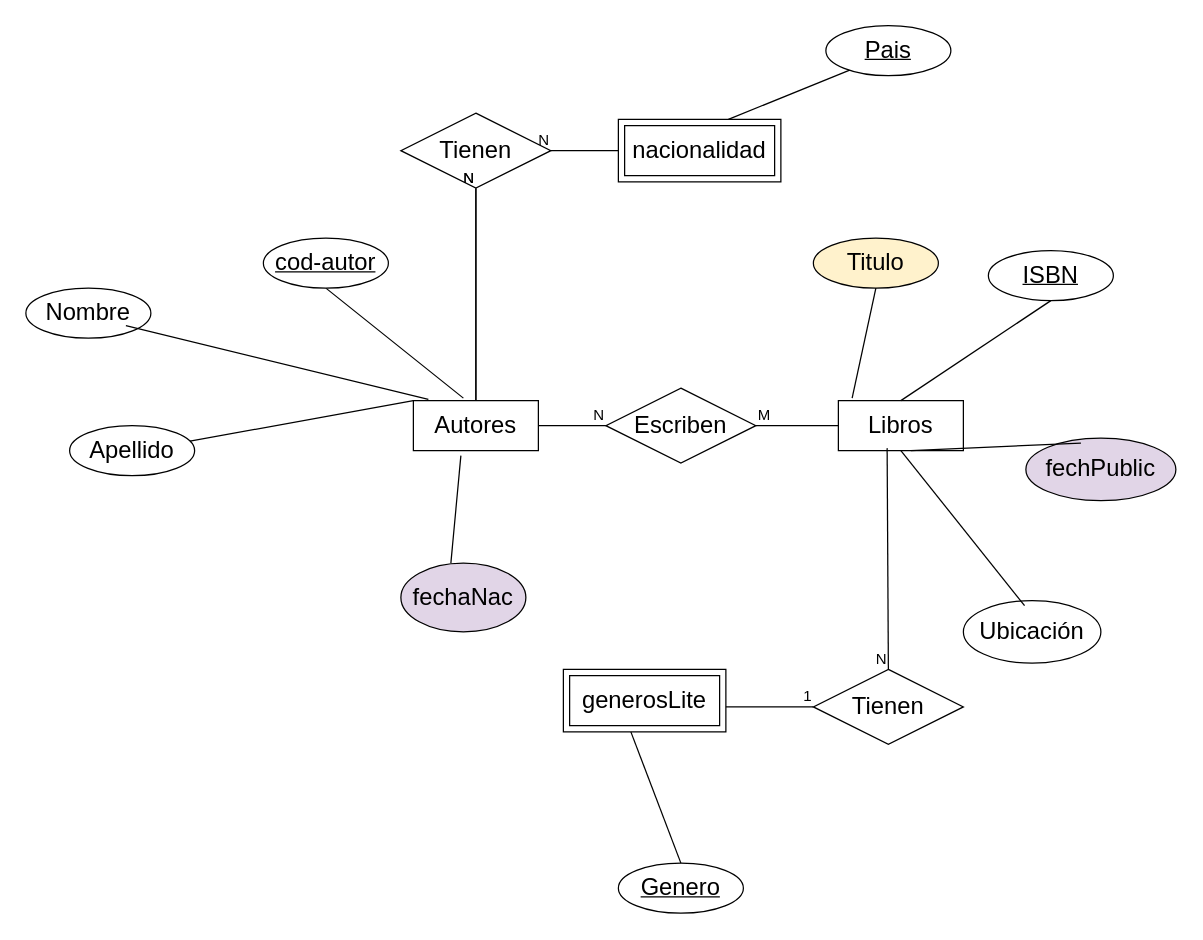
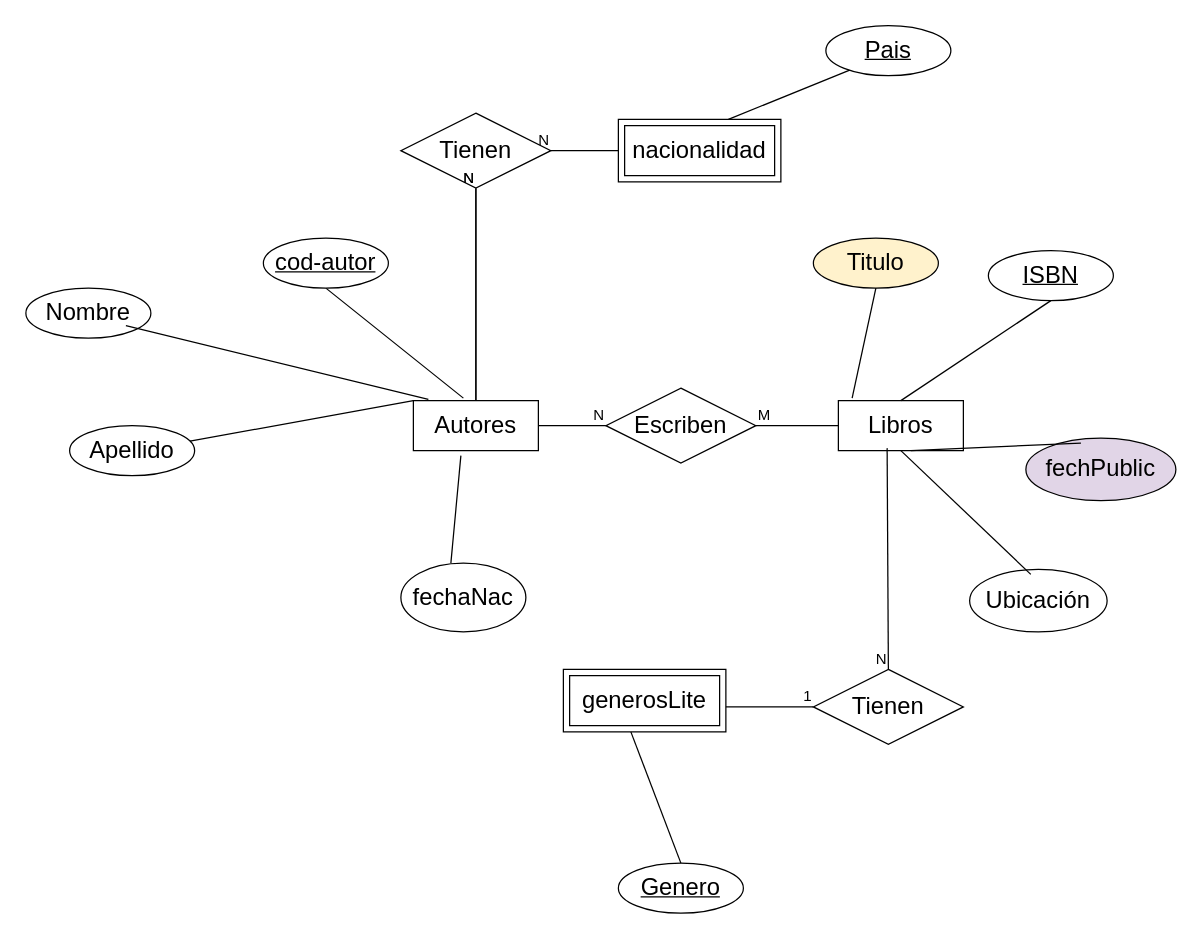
(463, 598) -> (463, 598)
(1032, 632) -> (1038, 601)
